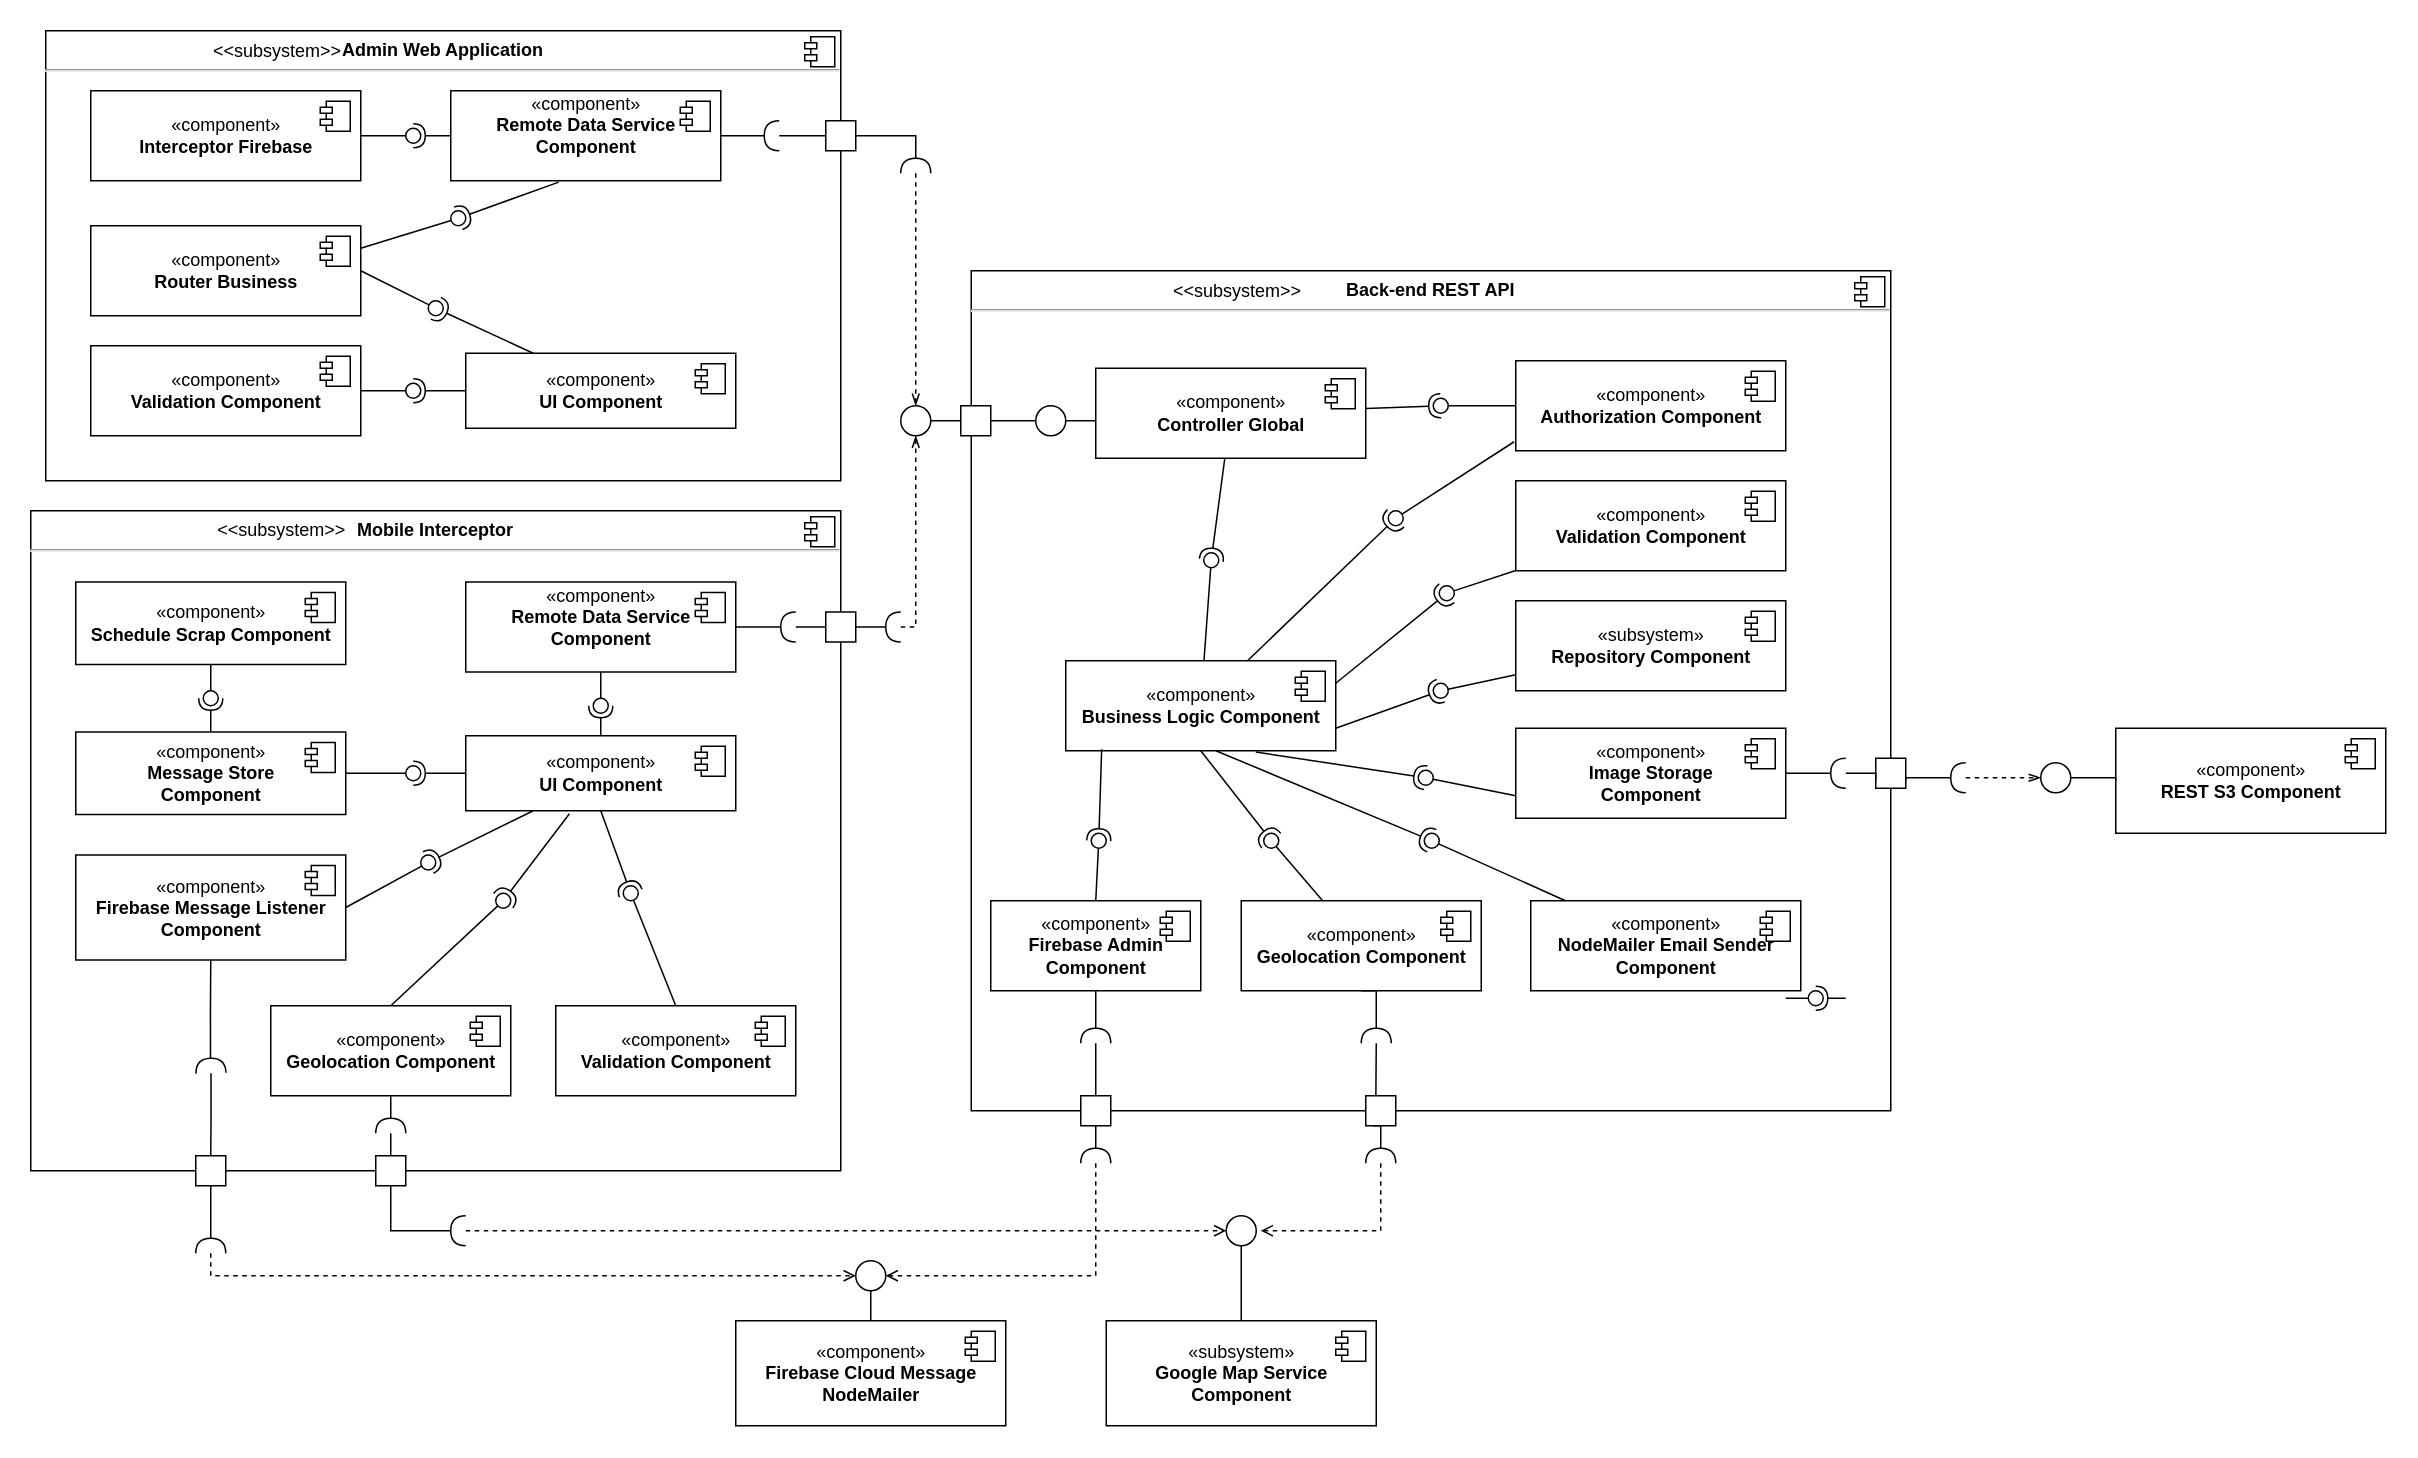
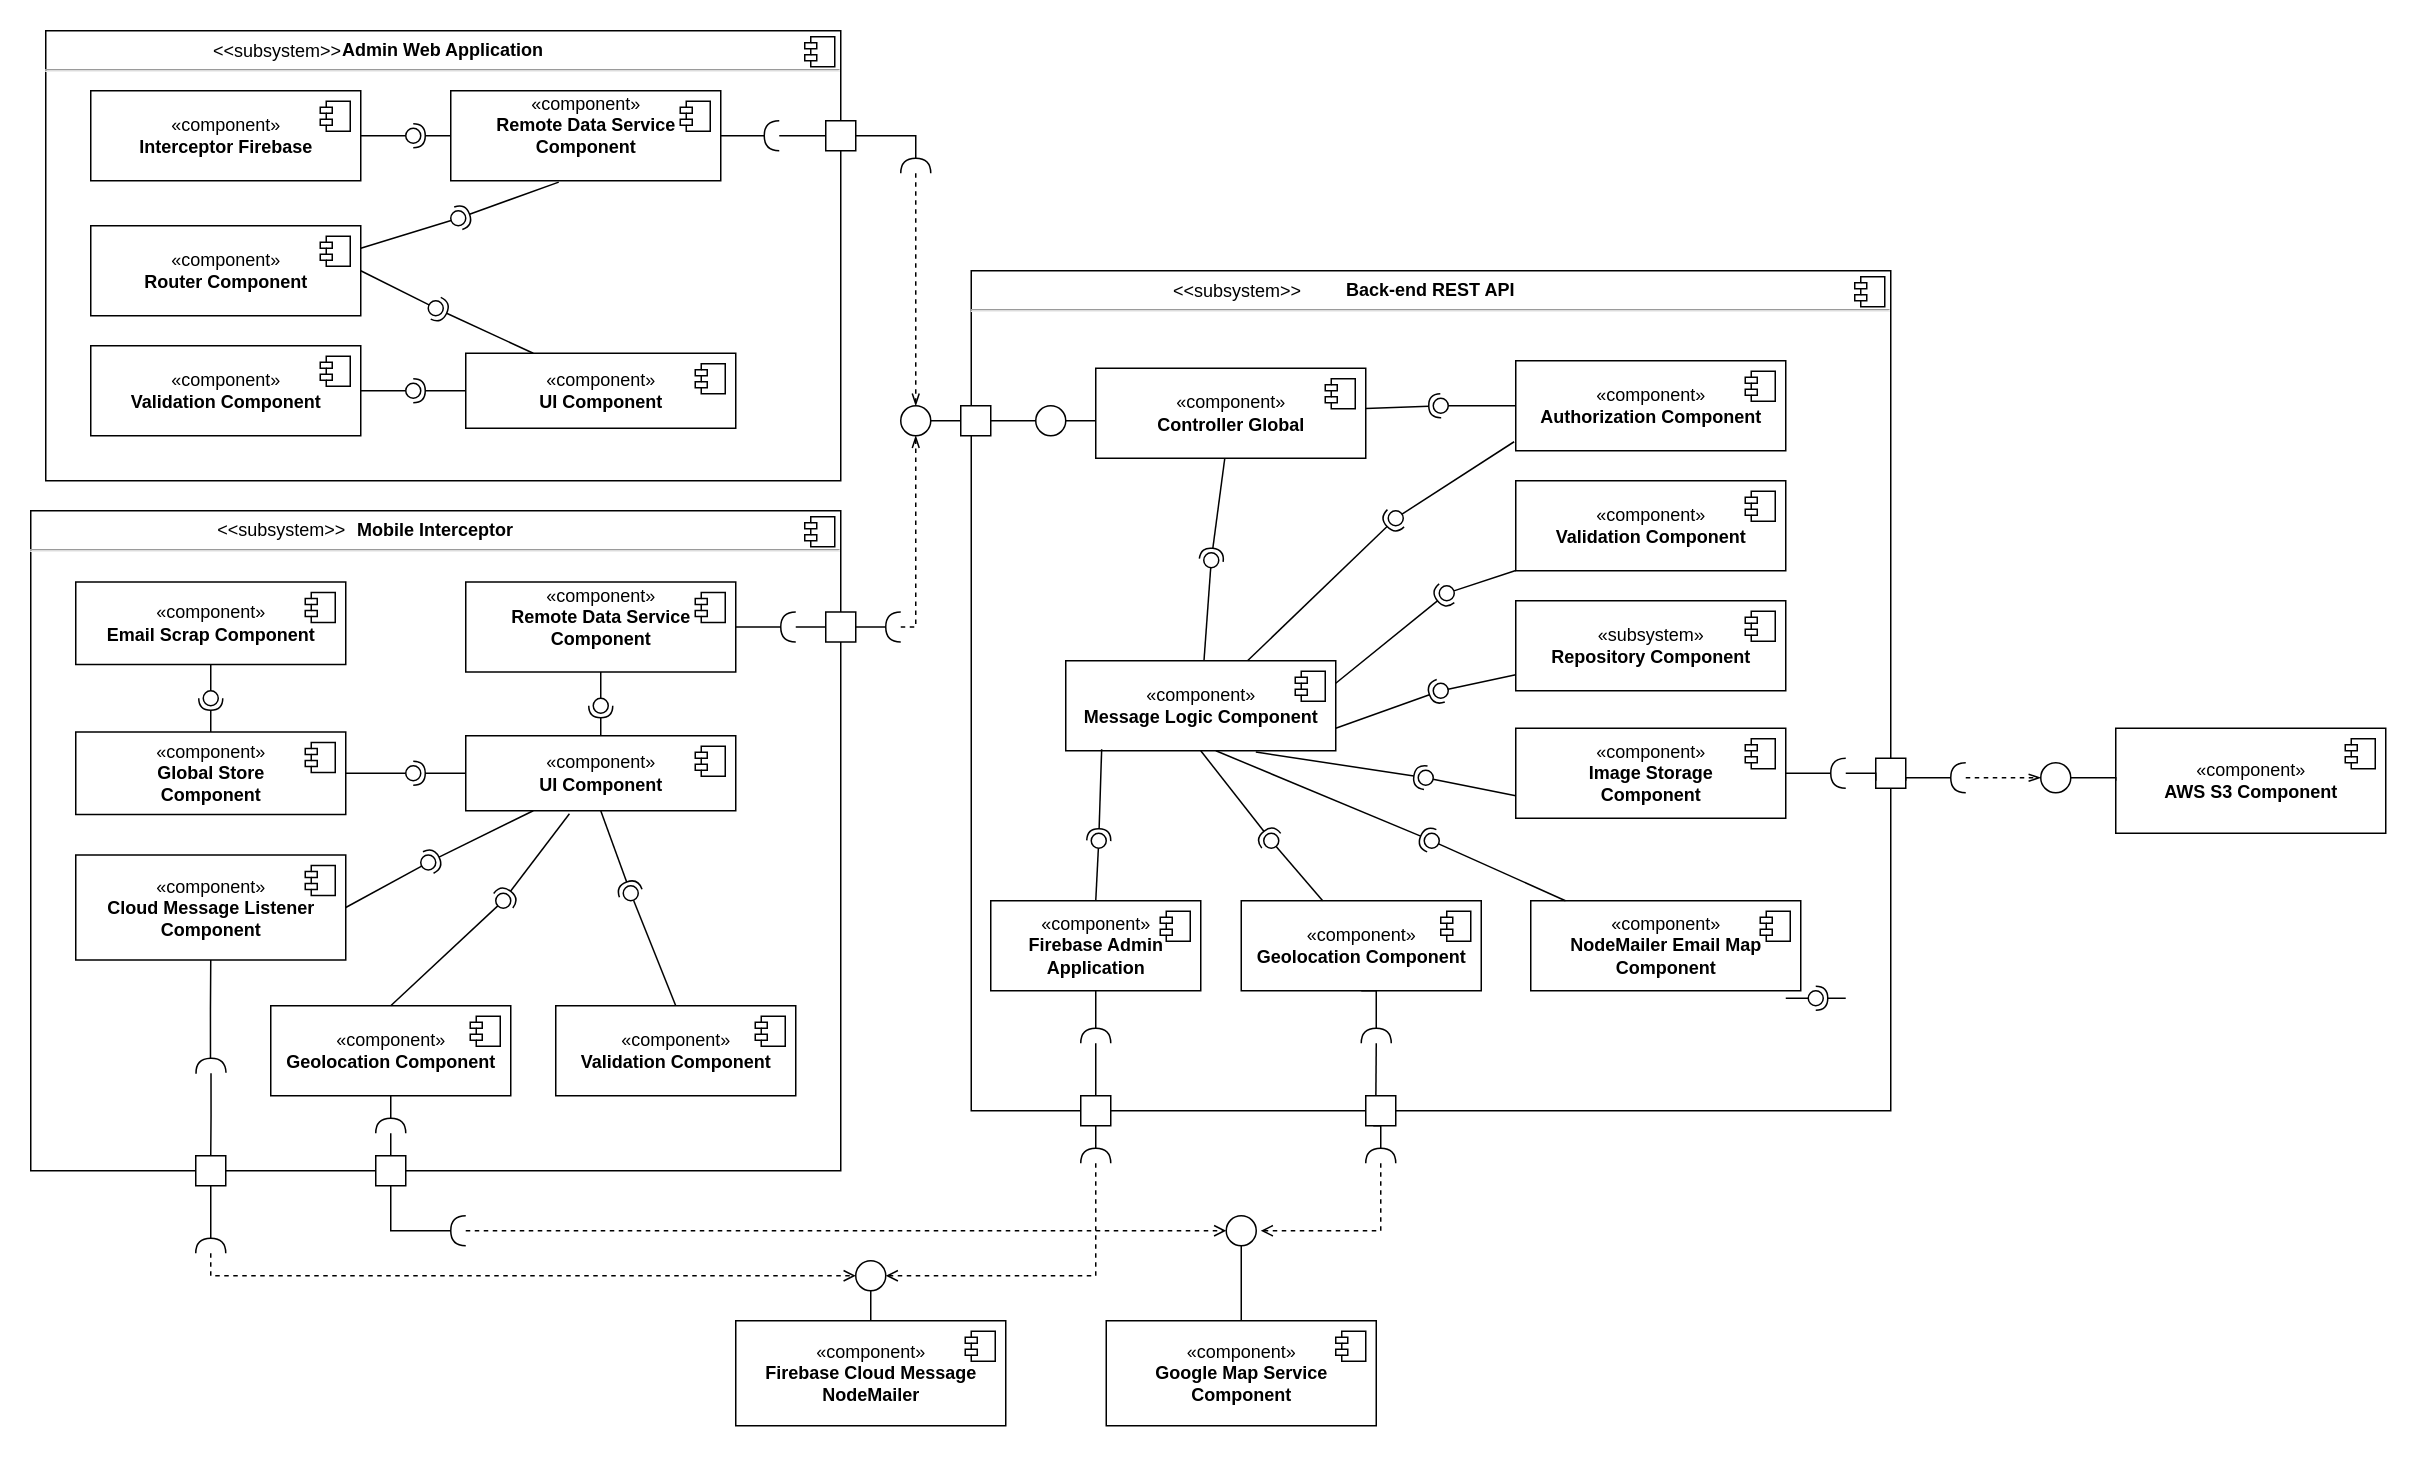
(227, 271) -> (227, 271)
(212, 623) -> (212, 623)
(1202, 706) -> (1202, 706)
(212, 773) -> (212, 773)
(2252, 781) -> (2252, 781)
(212, 908) -> (212, 908)
(1097, 946) -> (1097, 946)
(1667, 946) -> (1667, 946)
(1242, 1373) -> (1242, 1373)
